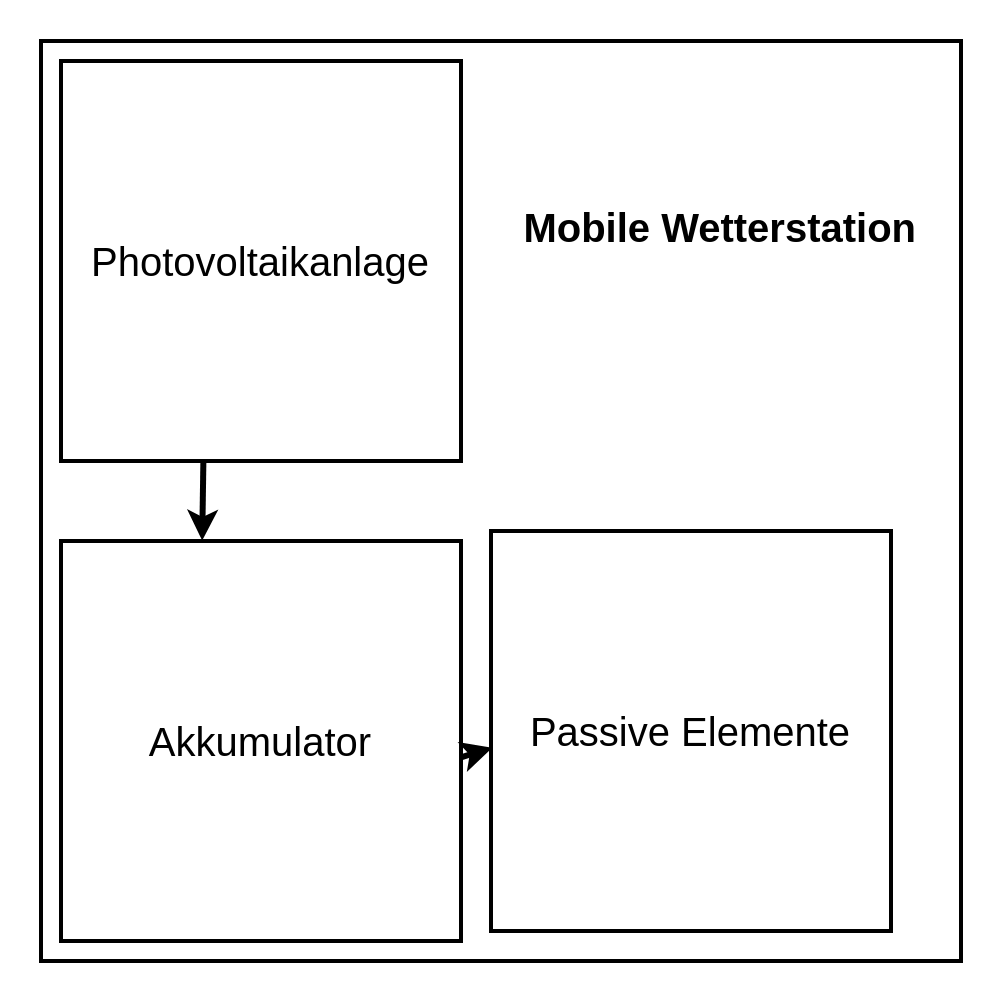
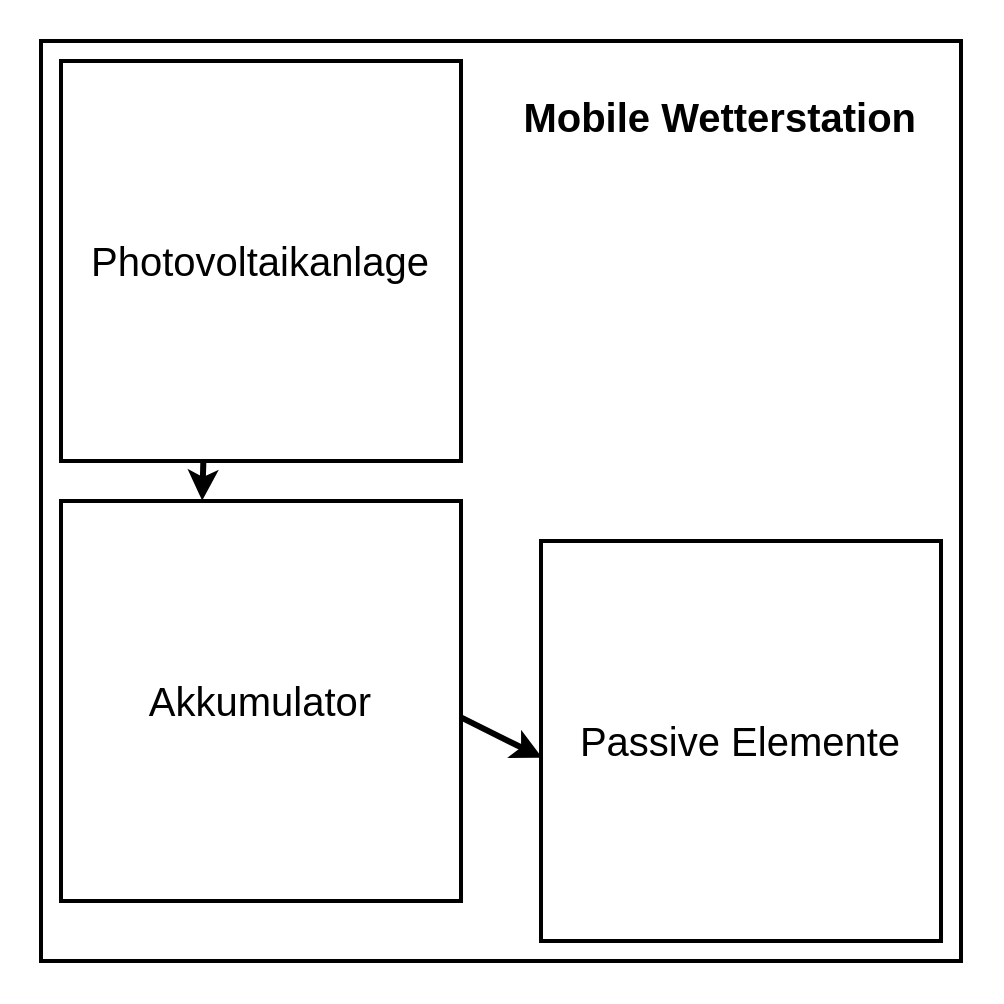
(701, 241) -> (701, 131)
(691, 731) -> (741, 741)
(261, 741) -> (261, 701)
